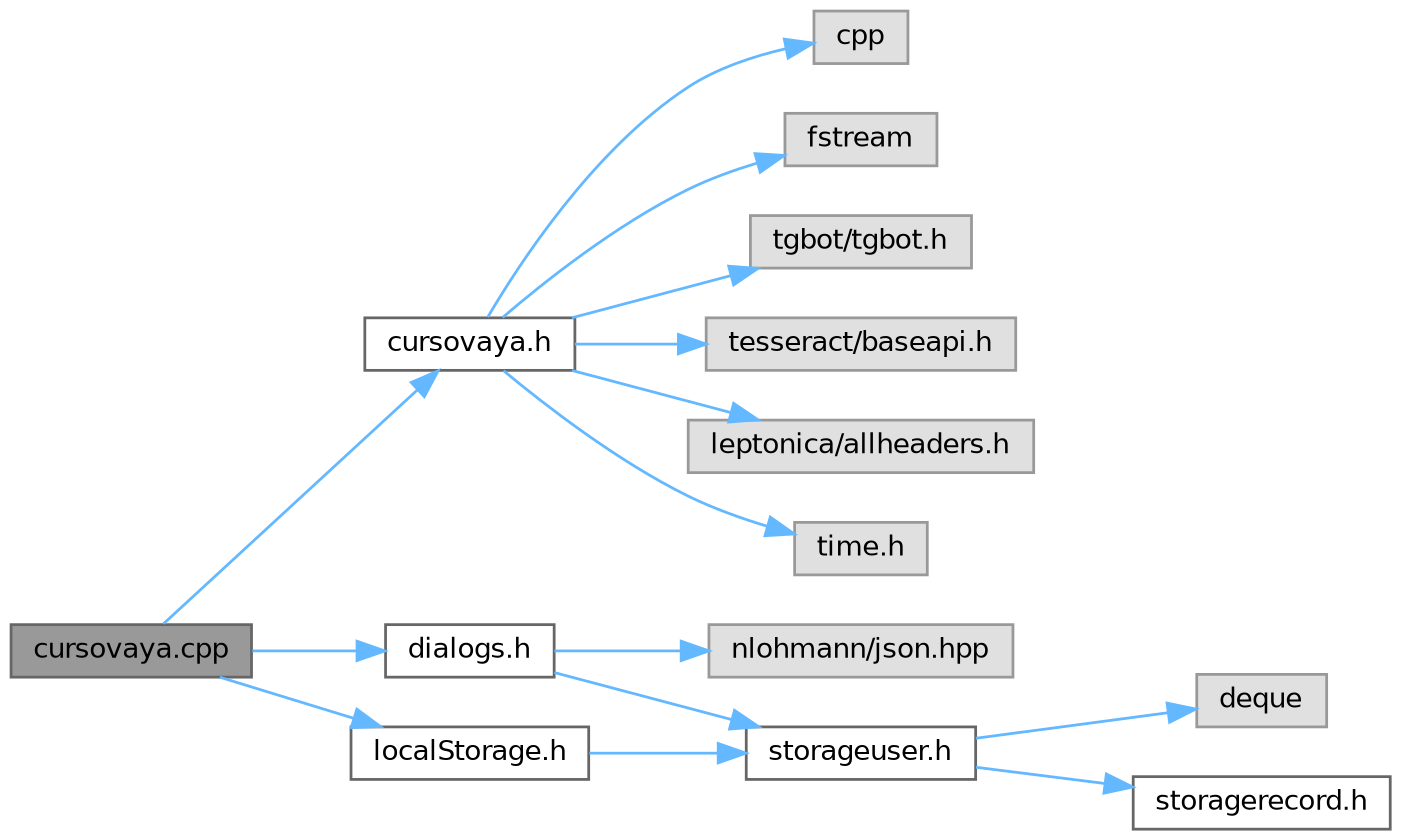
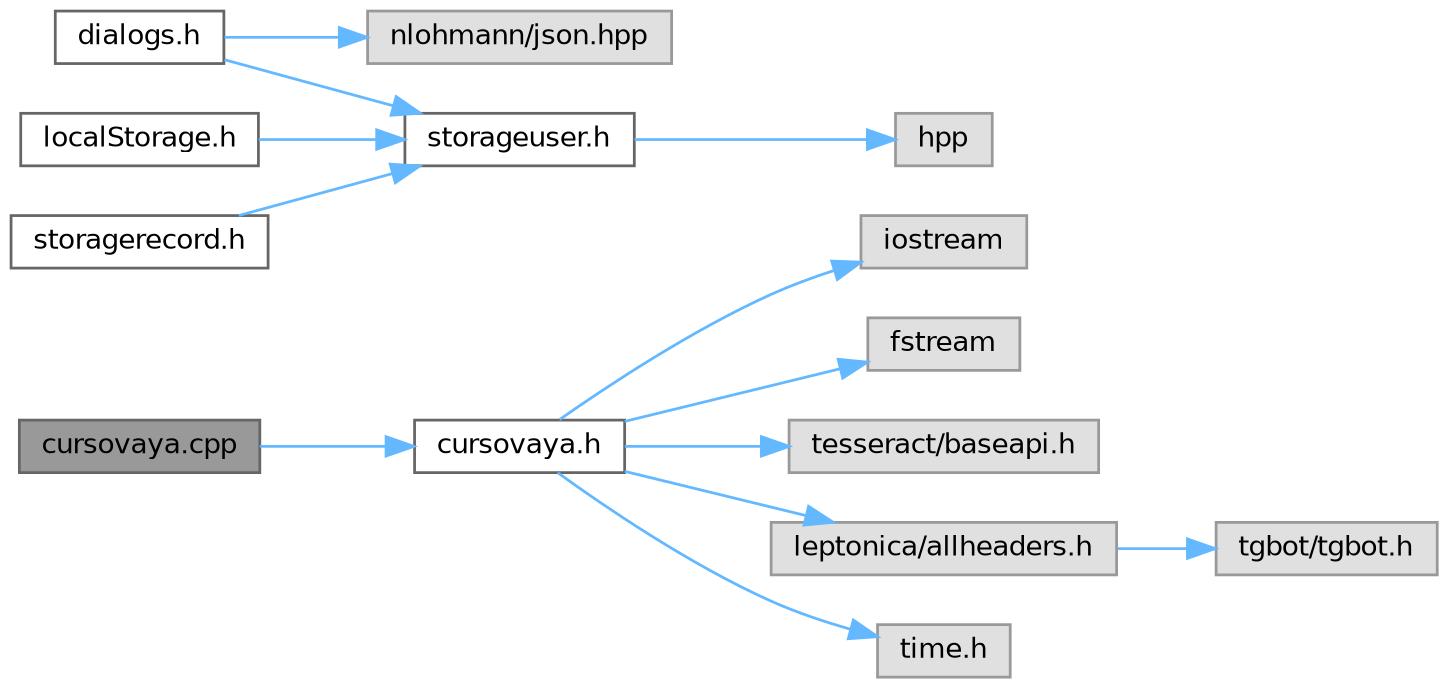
(861, 37) -> (944, 242)
(651, 297) -> (1152, 549)
(304, 651) -> none
(287, 698) -> none
(1262, 701) -> (944, 140)
(1040, 775) -> (316, 195)
